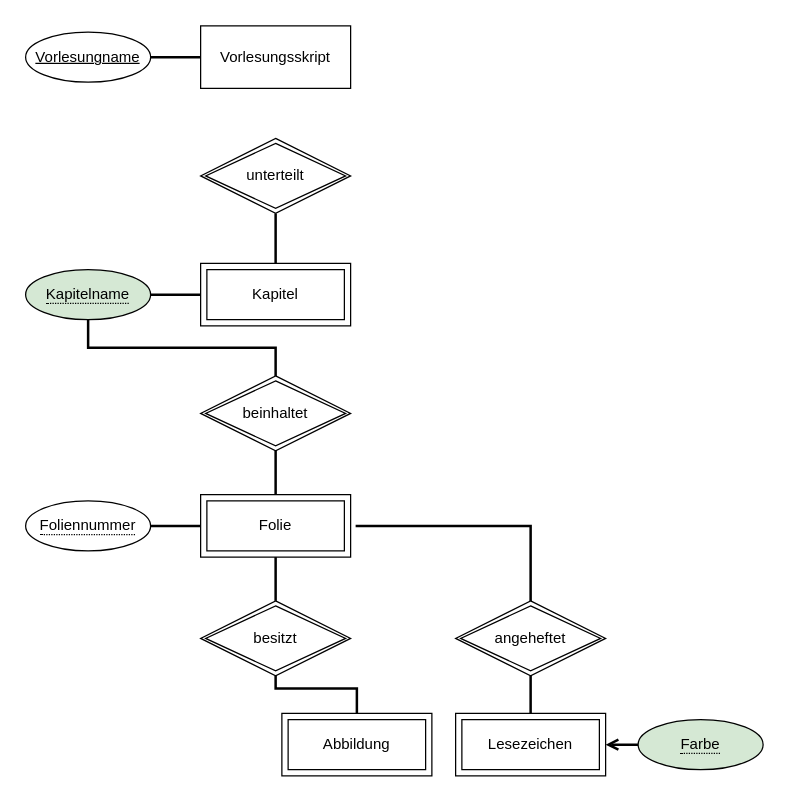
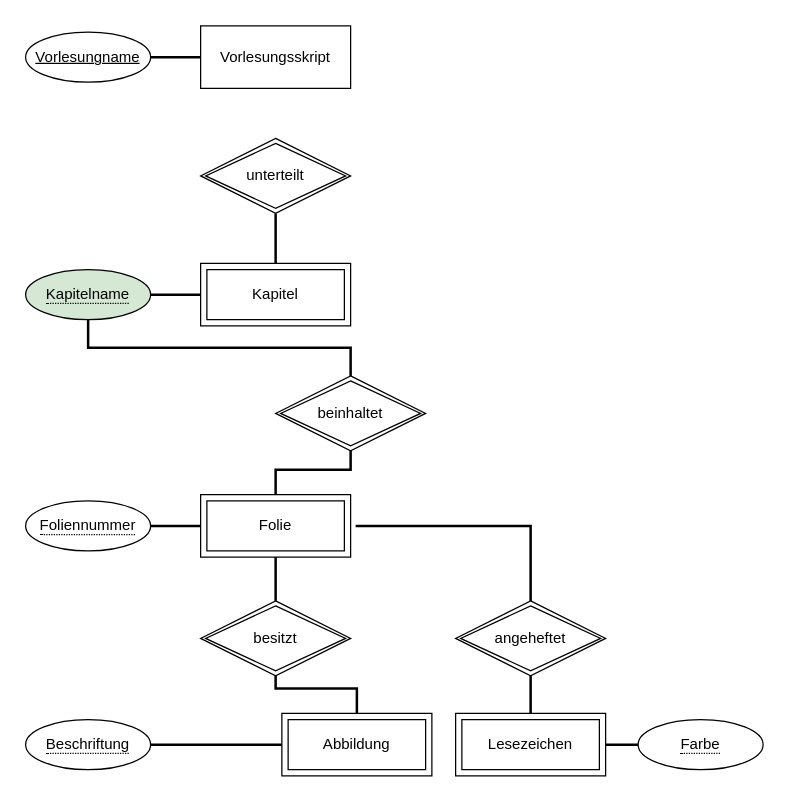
(276, 413) -> (351, 413)
none -> (88, 744)
none -> (217, 744)
(614, 744) -> (611, 744)
(701, 744) -> (701, 744)
